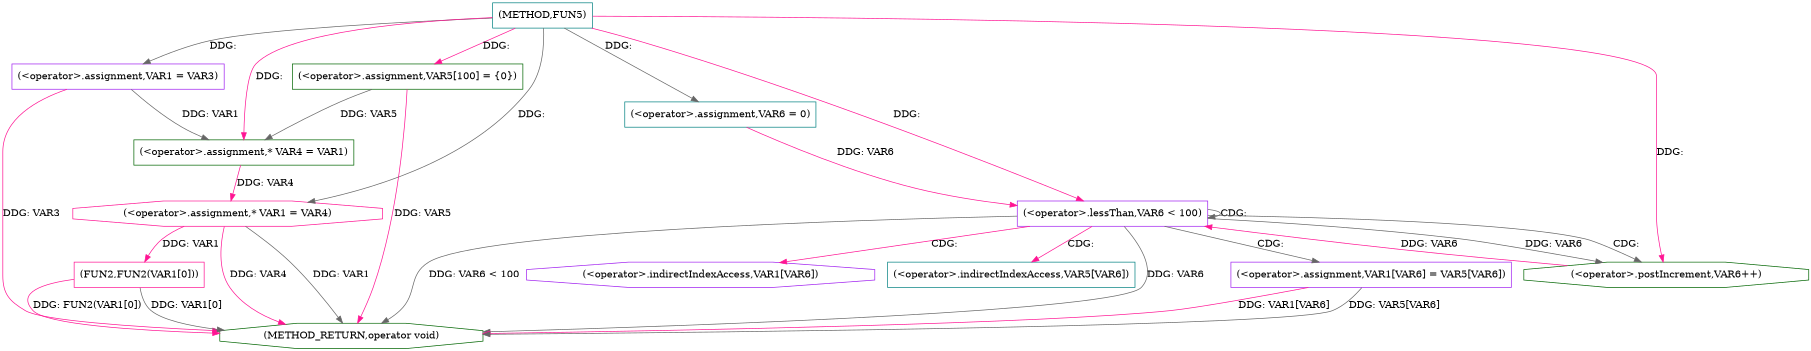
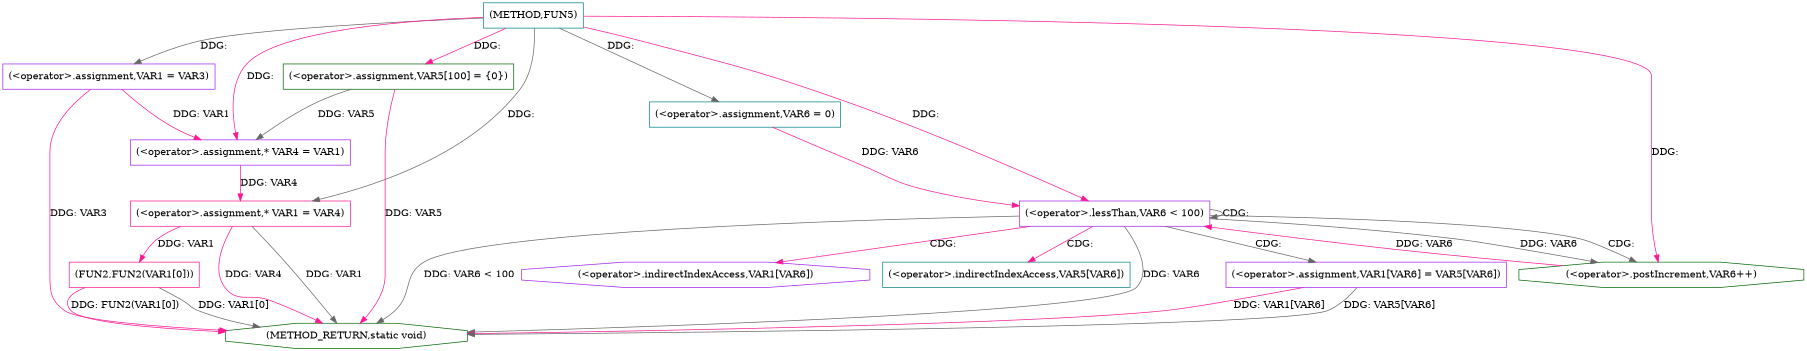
(165, 116) -> (156, 117)
(244, 153) -> (240, 153)
(228, 214) -> (240, 214)
(351, 336) -> (346, 336)
